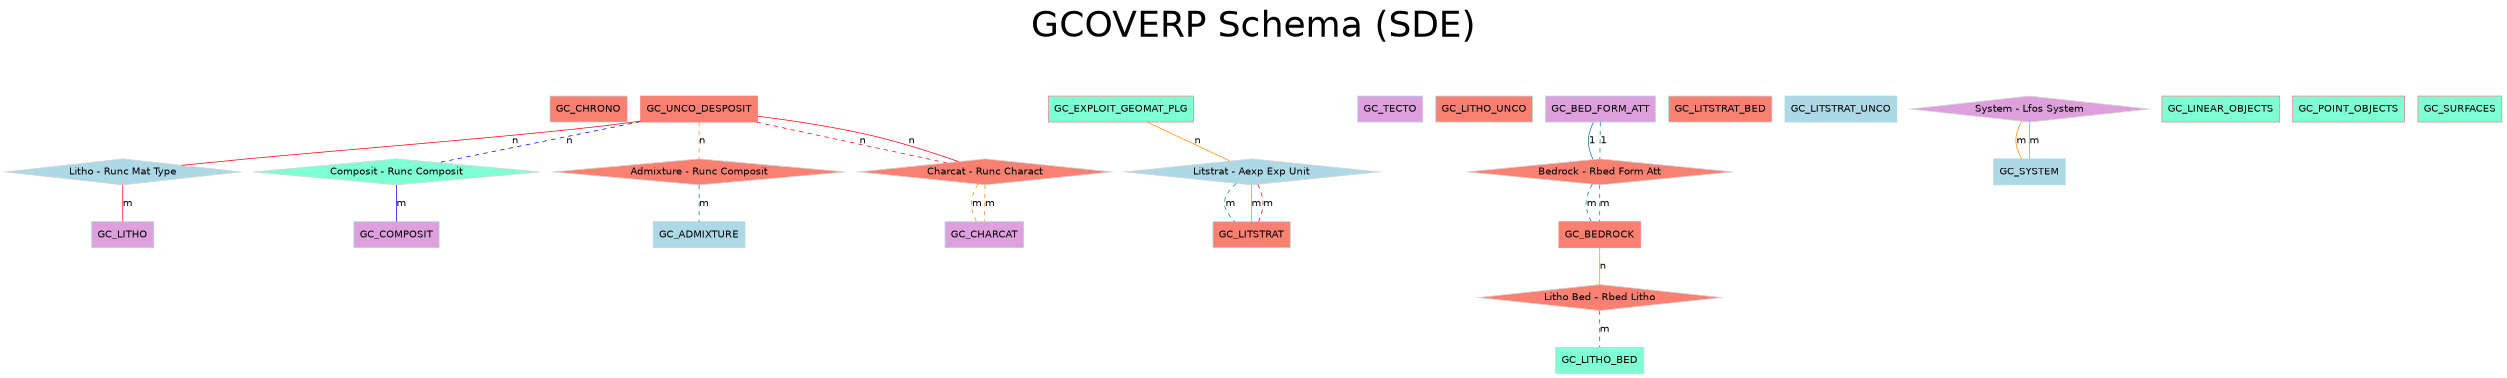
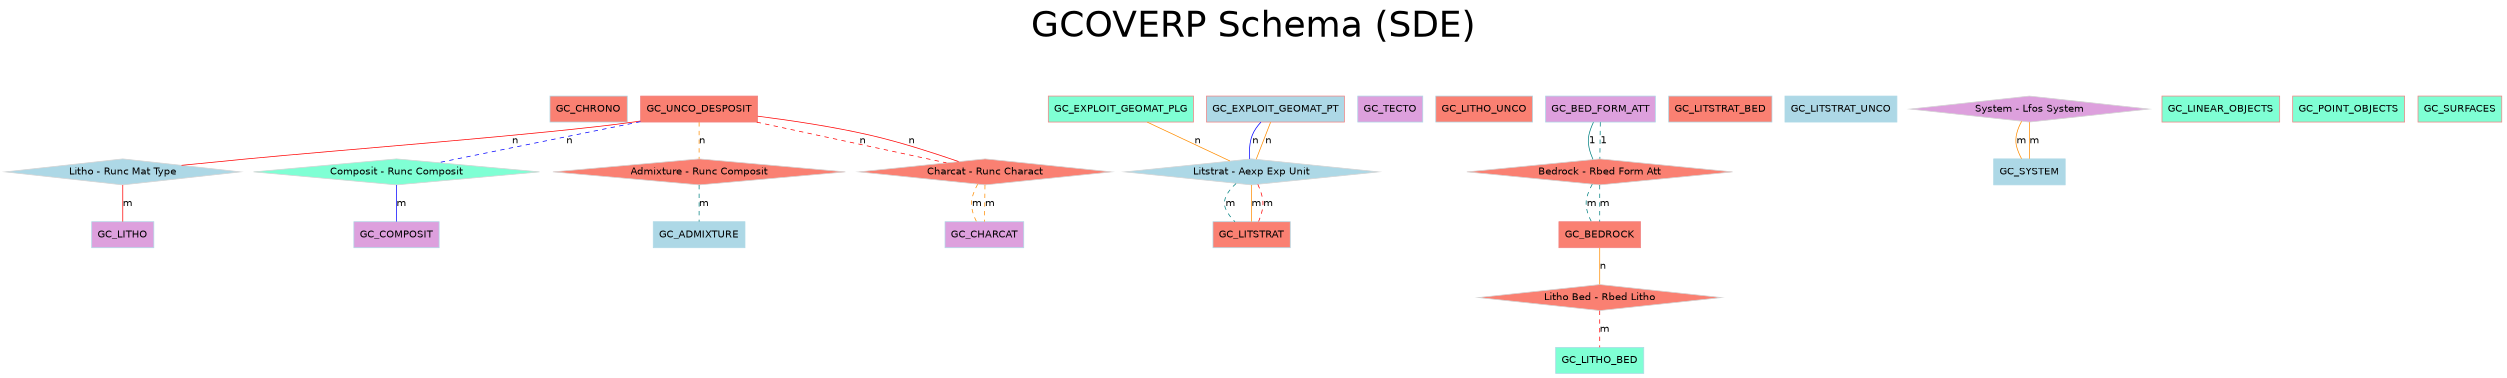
none -> (1275, 109)
